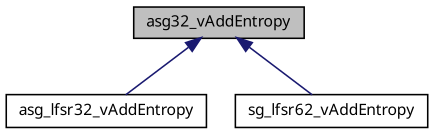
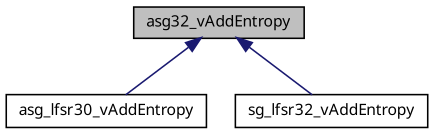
(106, 111) -> (106, 111)
(332, 111) -> (332, 111)
